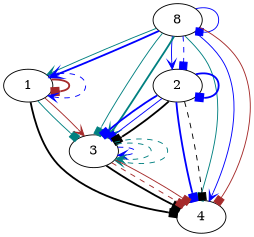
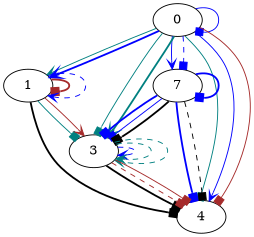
(178, 20) -> (178, 20)
(178, 86) -> (178, 86)
